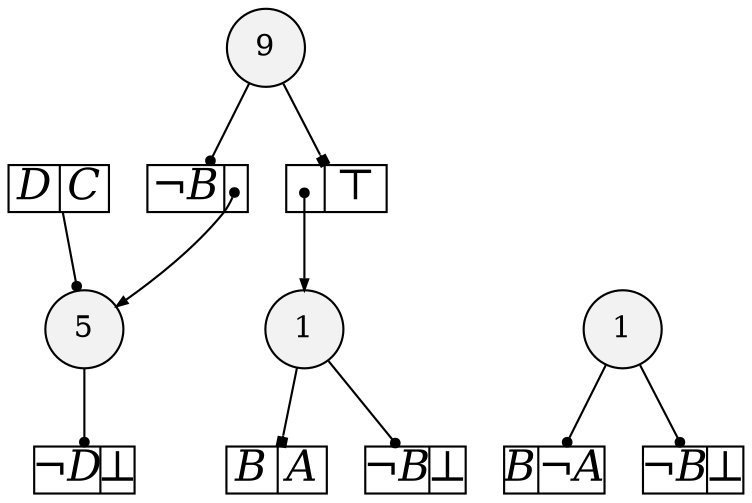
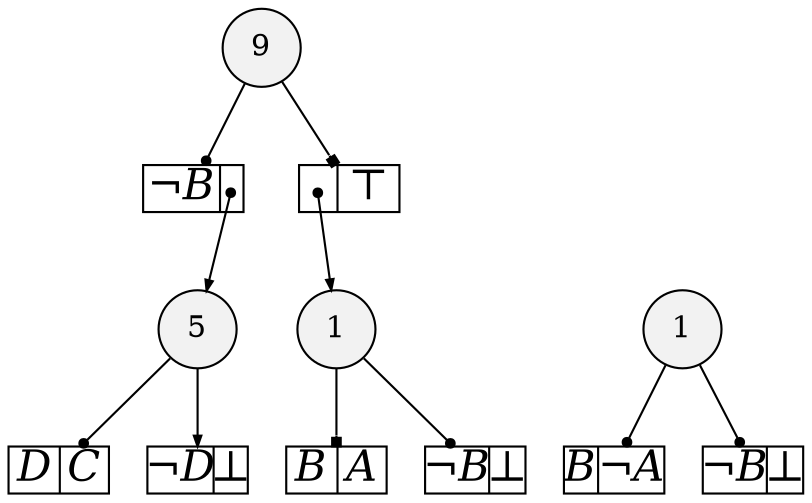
(69, 247) -> (129, 399)
(84, 403) -> (198, 402)
